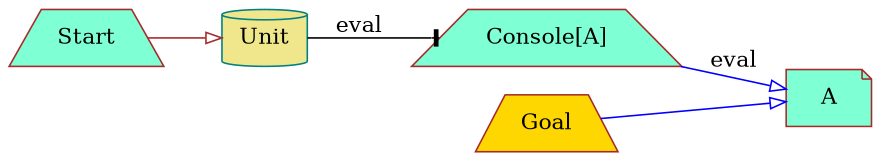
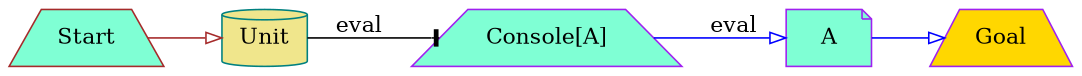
(547, 38) -> (547, 38)
(829, 98) -> (829, 38)
(685, 111) -> (900, 38)
(547, 123) -> (1001, 38)
